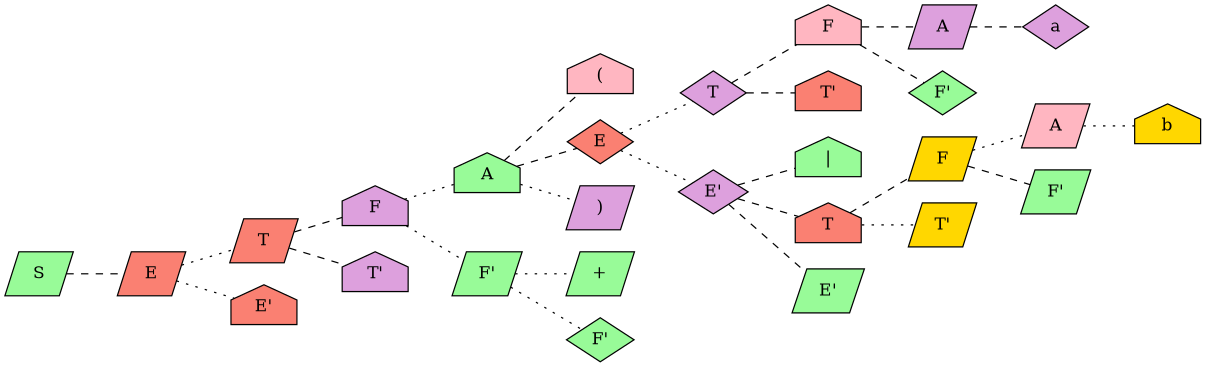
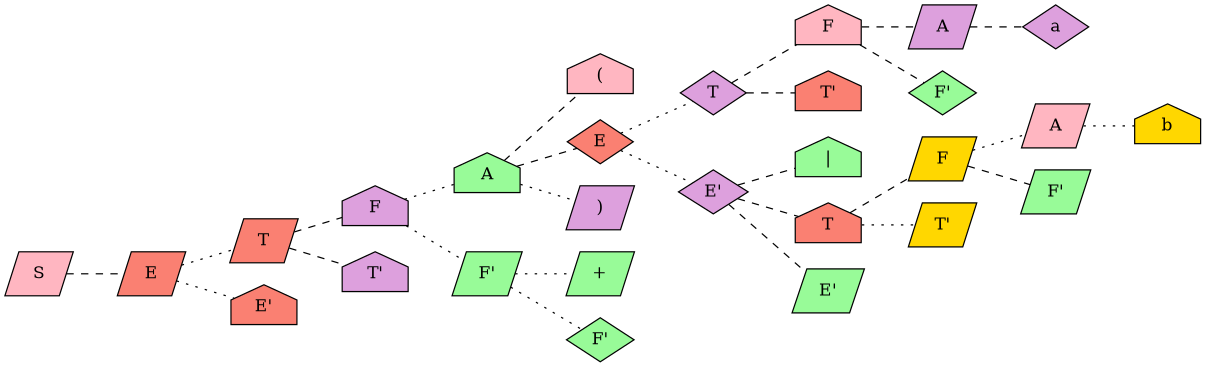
(39, 274) -> (39, 274)
